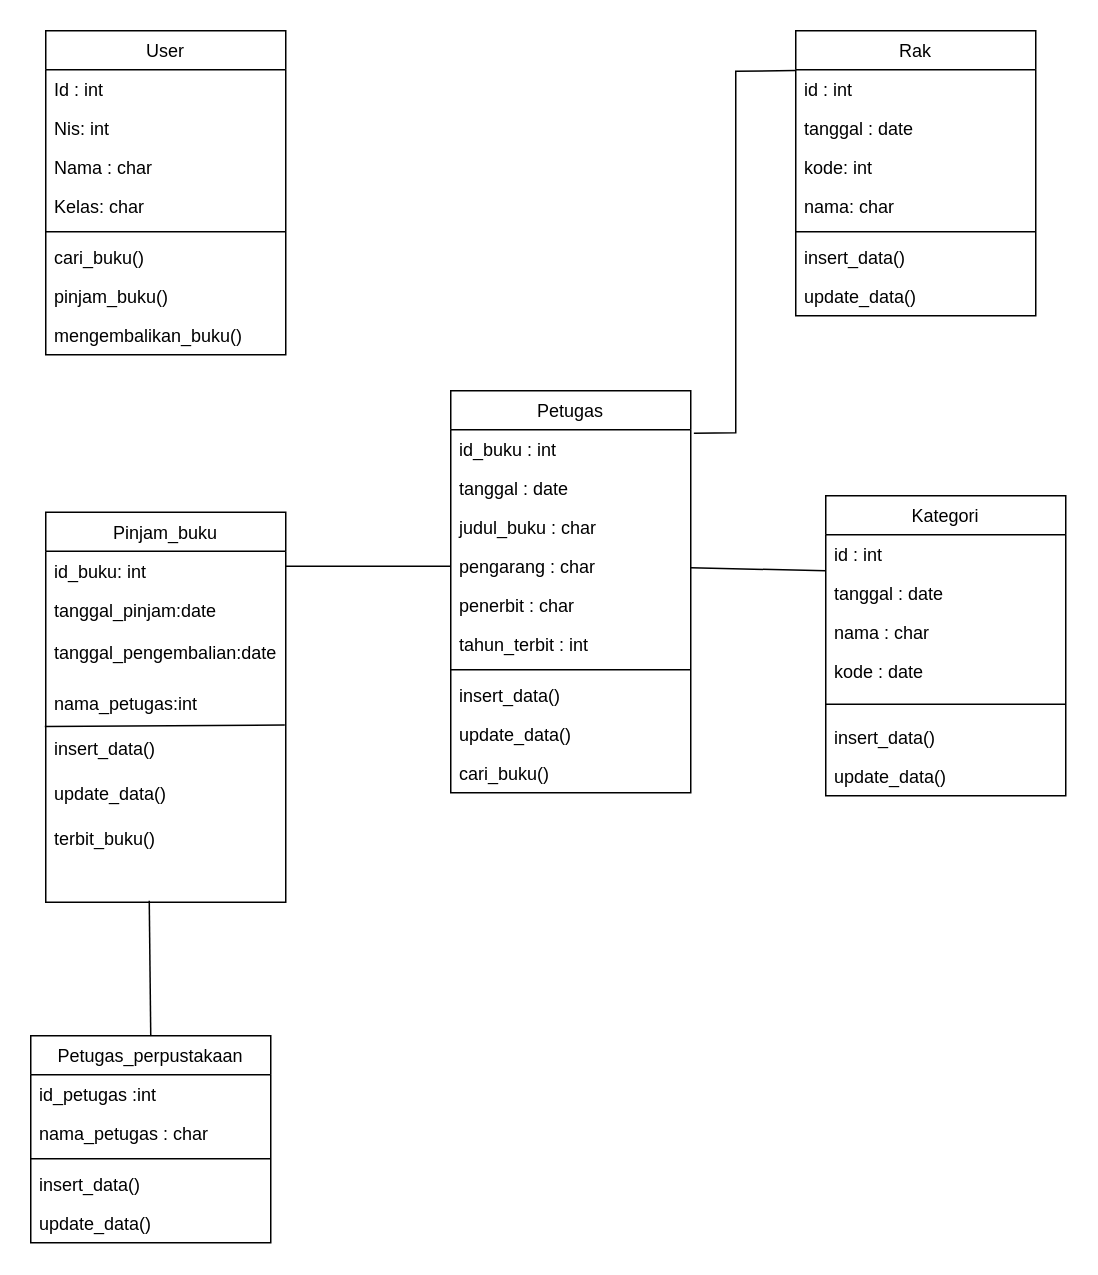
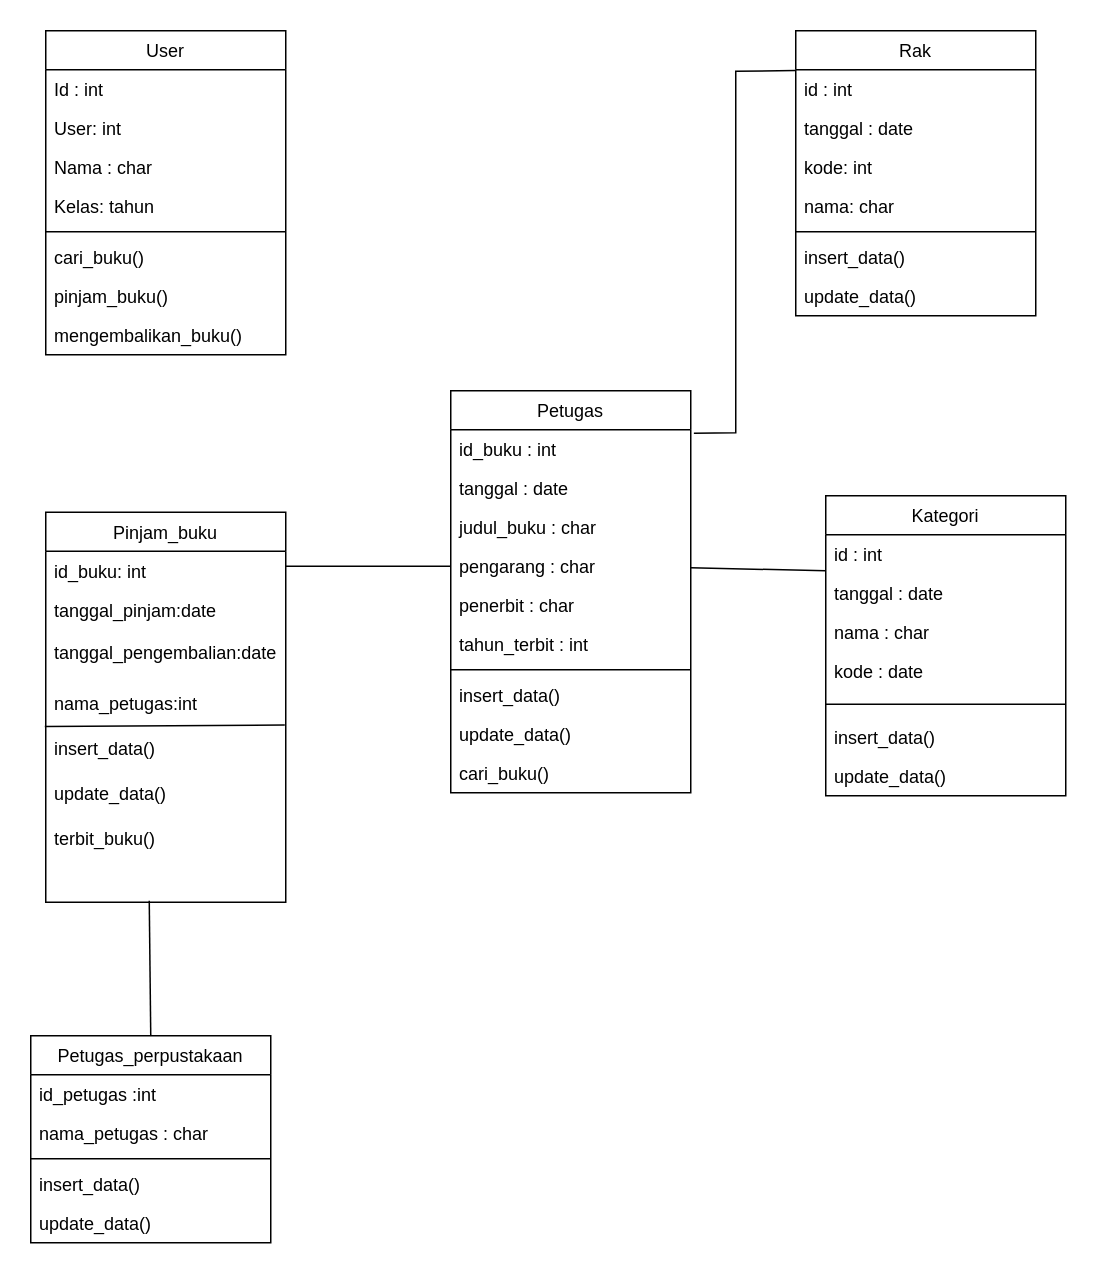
(85, 129) -> (92, 129)
(102, 207) -> (107, 207)
